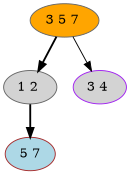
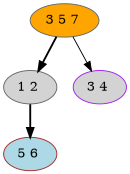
(30, 154) -> (30, 154)
